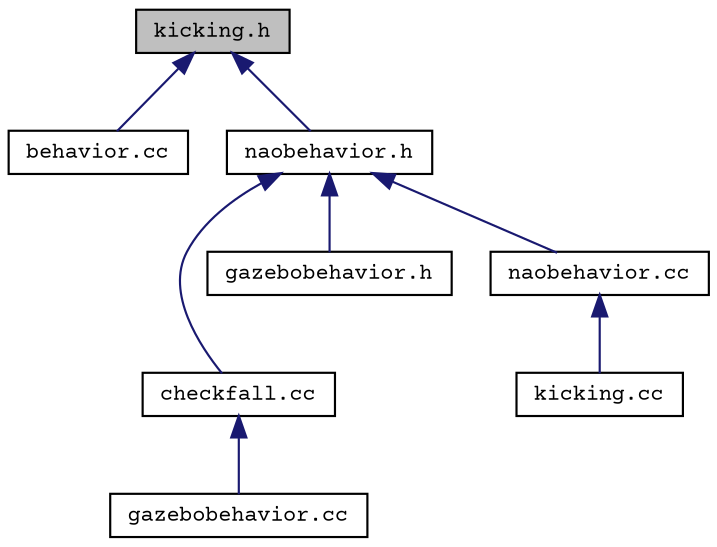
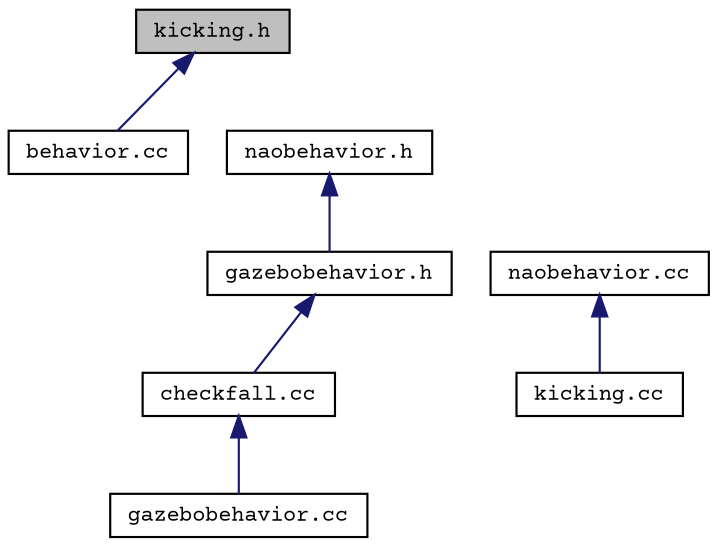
(279, 100) -> none
(475, 217) -> none
(182, 266) -> (277, 343)
